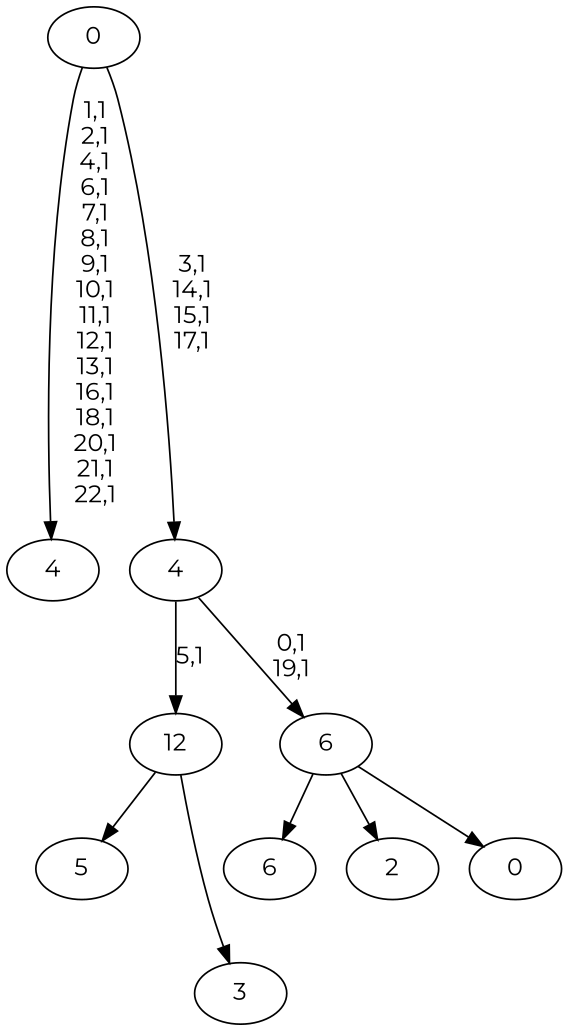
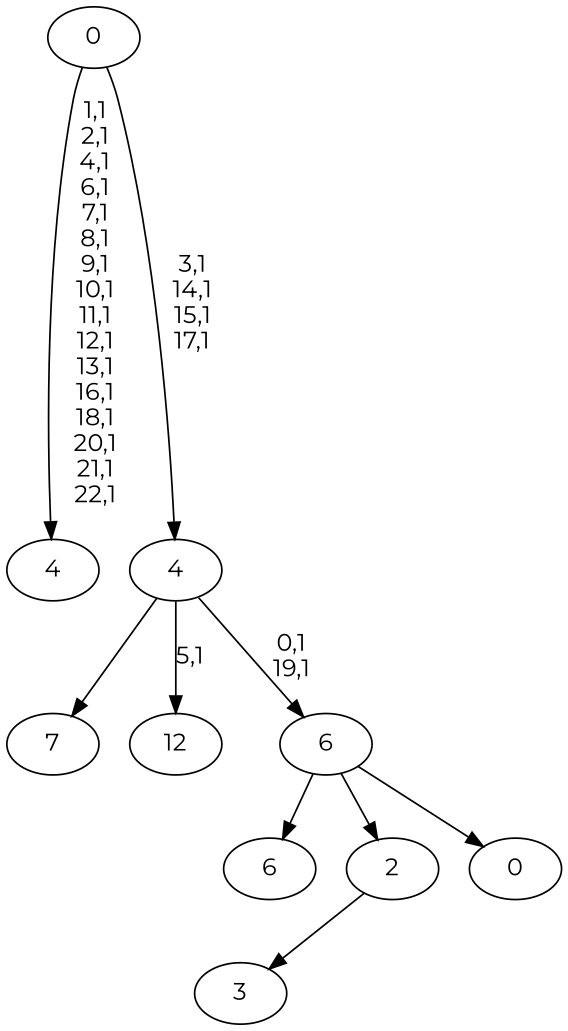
none -> (53, 744)
(199, 862) -> (323, 926)
(82, 869) -> none
